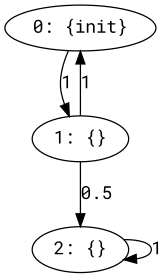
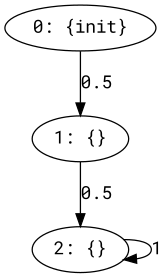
(67, 83) -> (96, 83)
(80, 90) -> none
